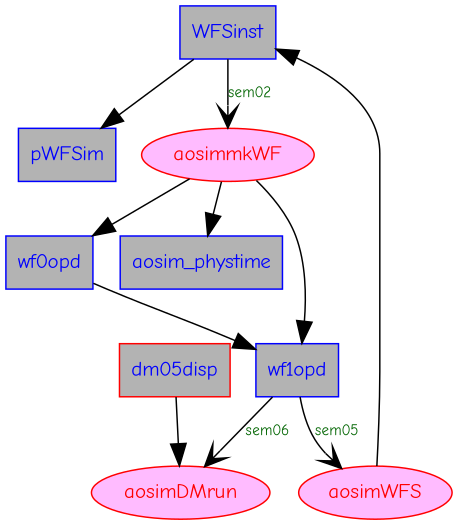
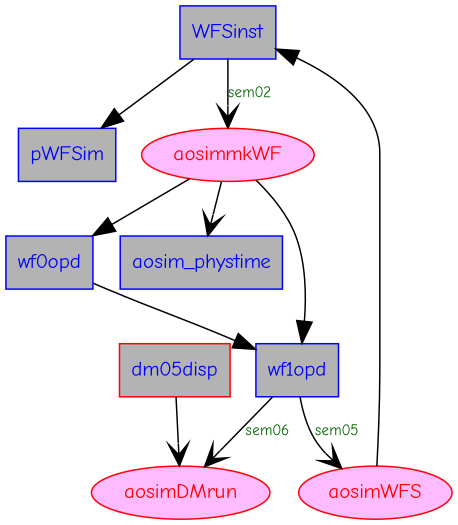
(217, 198) -> (217, 198)
(177, 420) -> (177, 420)
